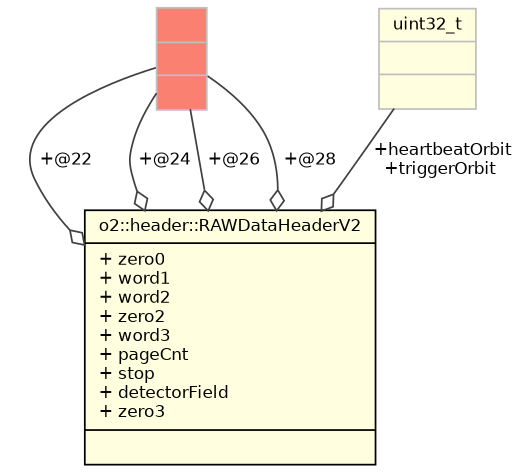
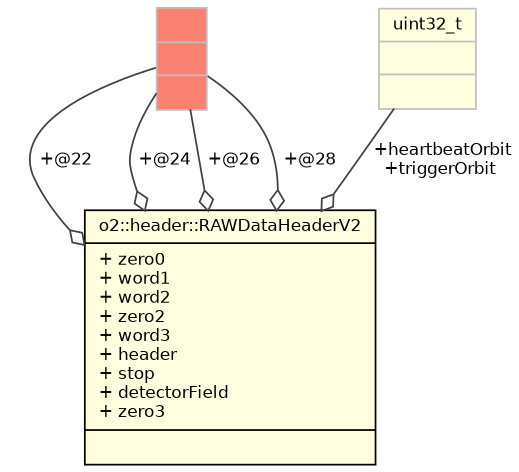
(144, 355) -> (138, 355)
